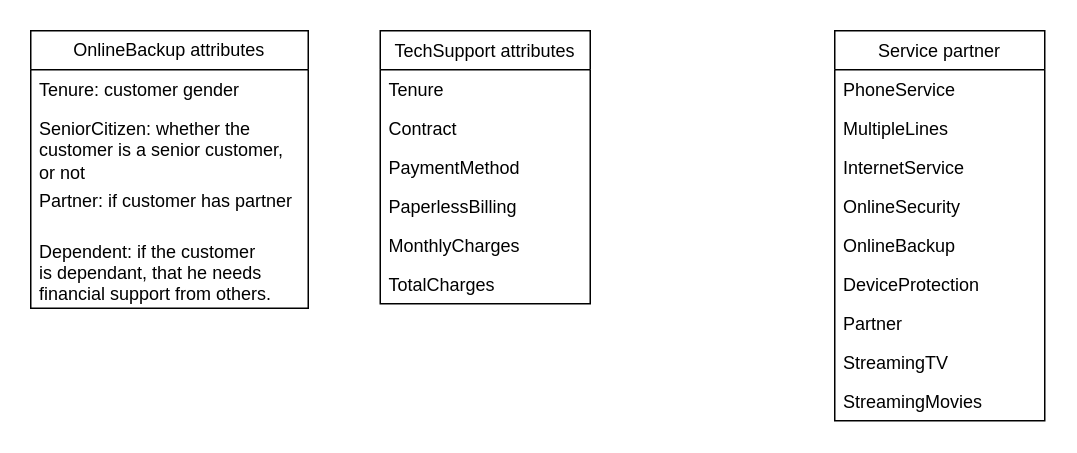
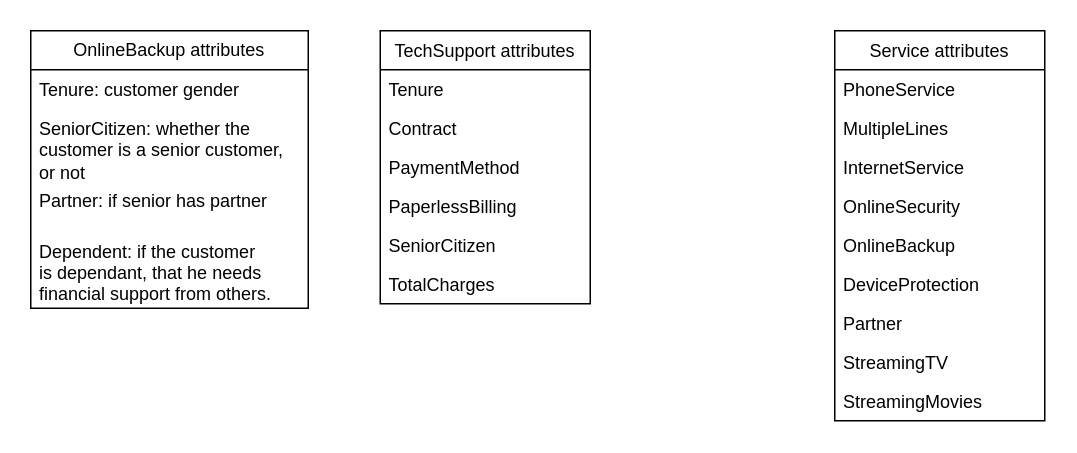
(939, 51) -> (939, 51)
(186, 201) -> (174, 201)
(457, 246) -> (447, 246)
